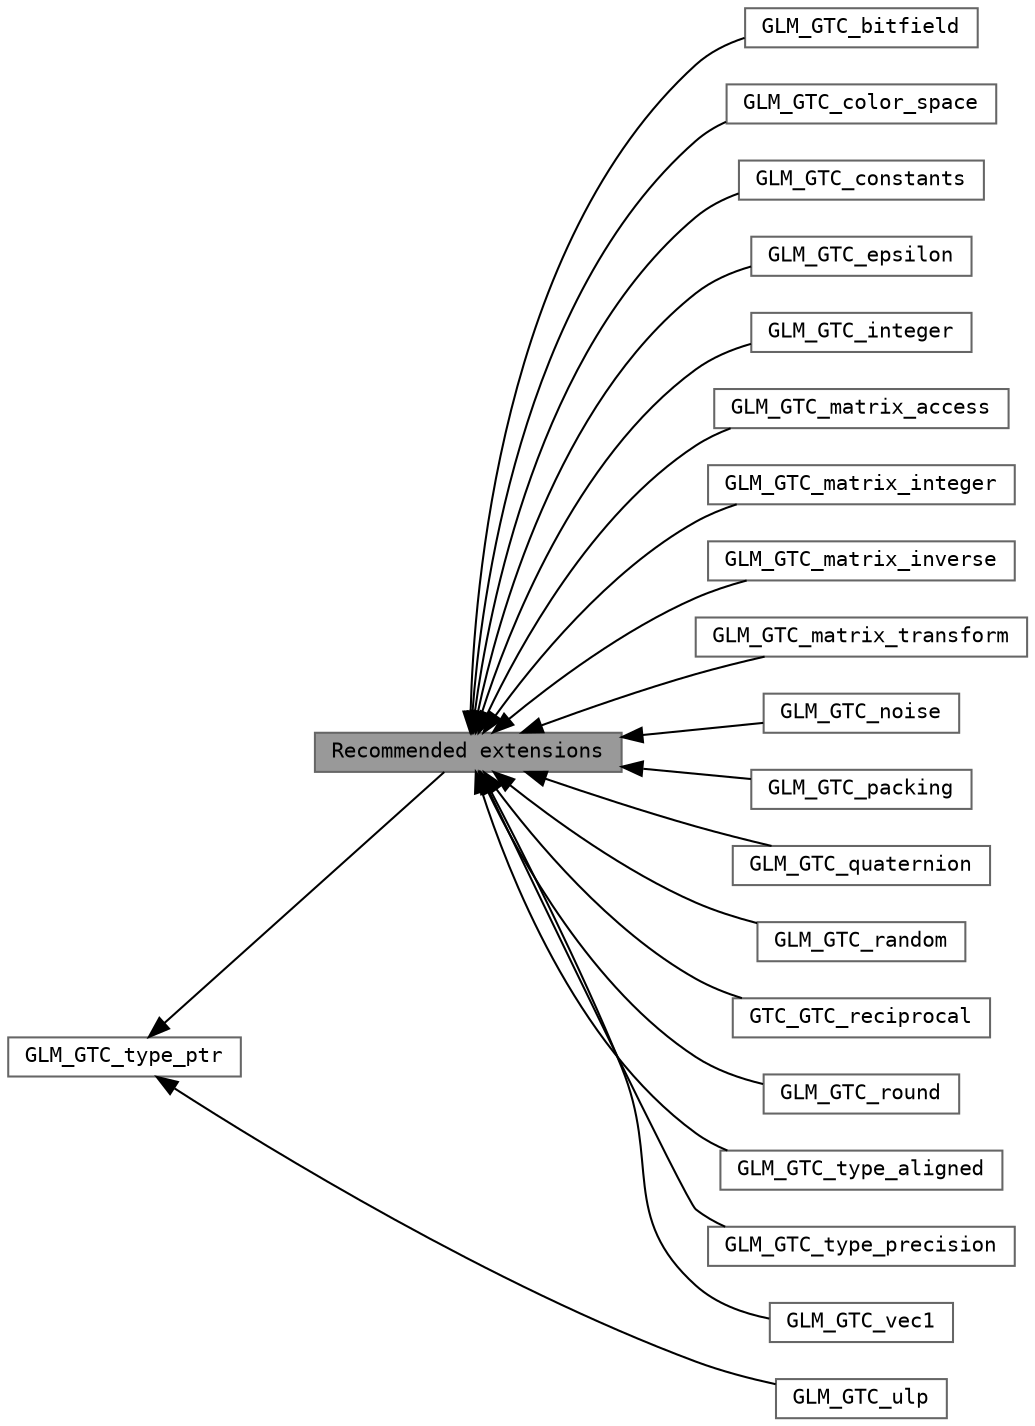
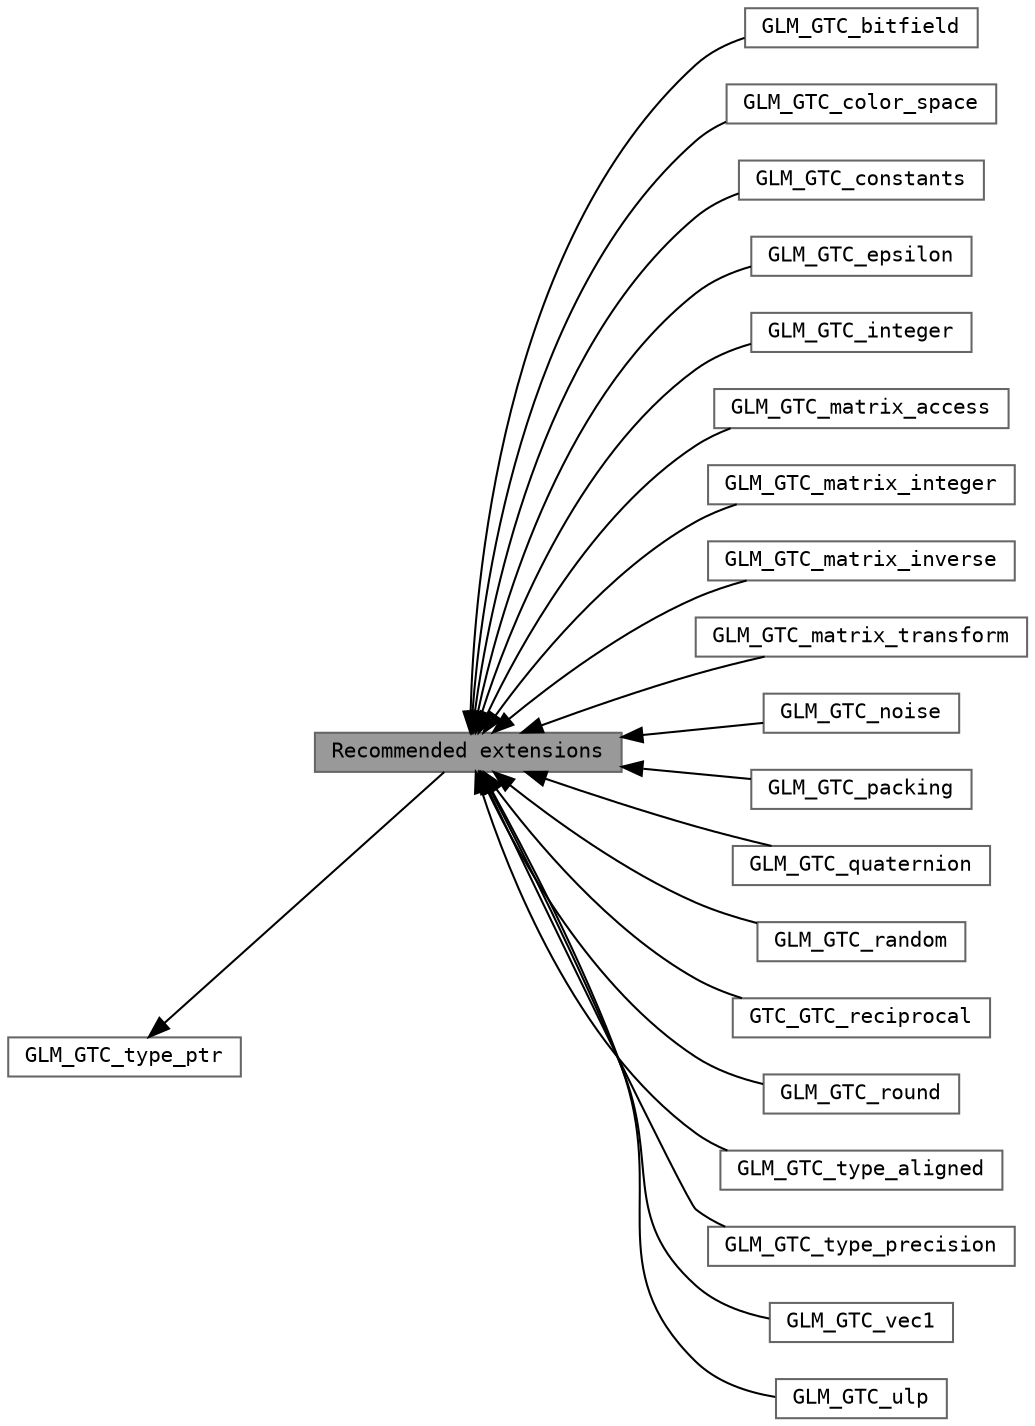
(465, 1257) -> (640, 1236)
